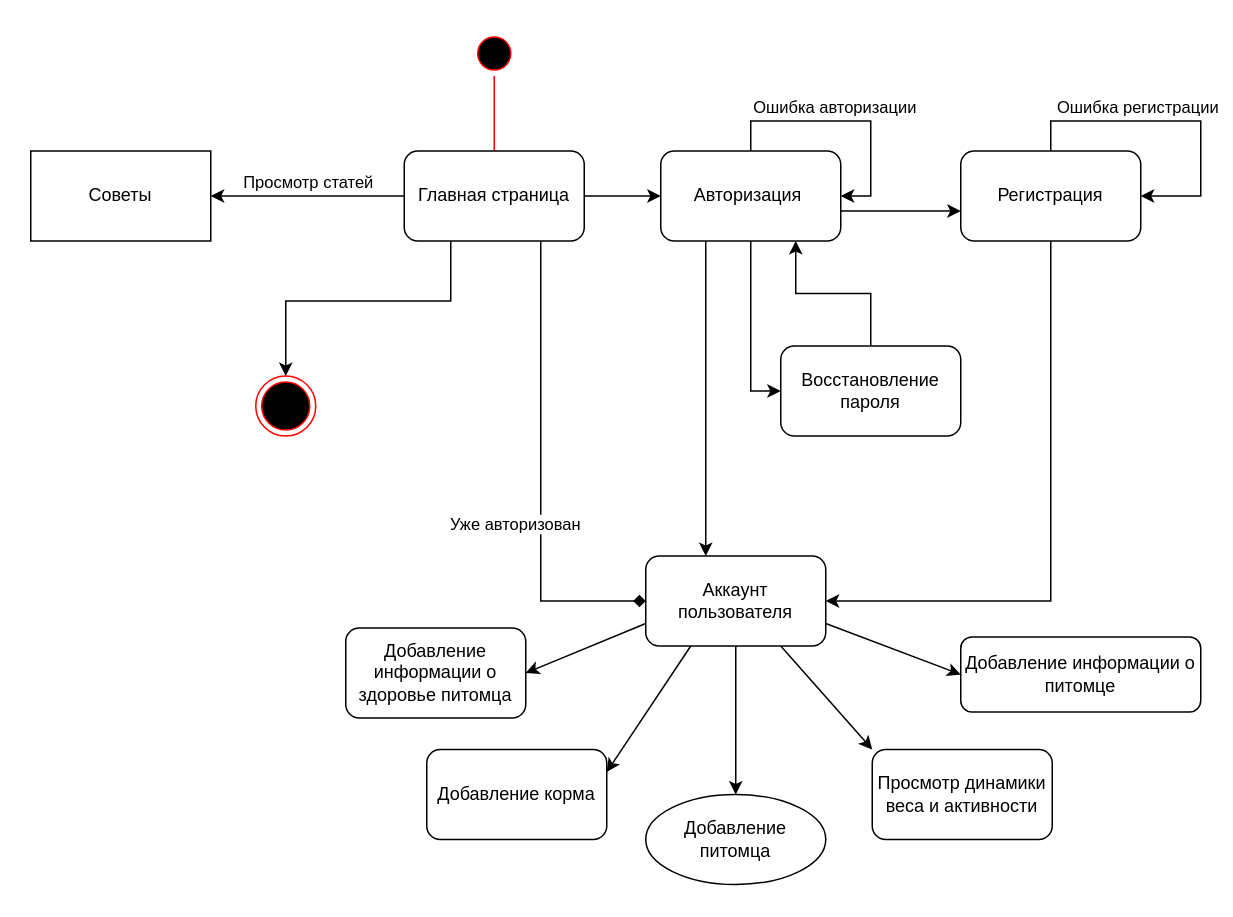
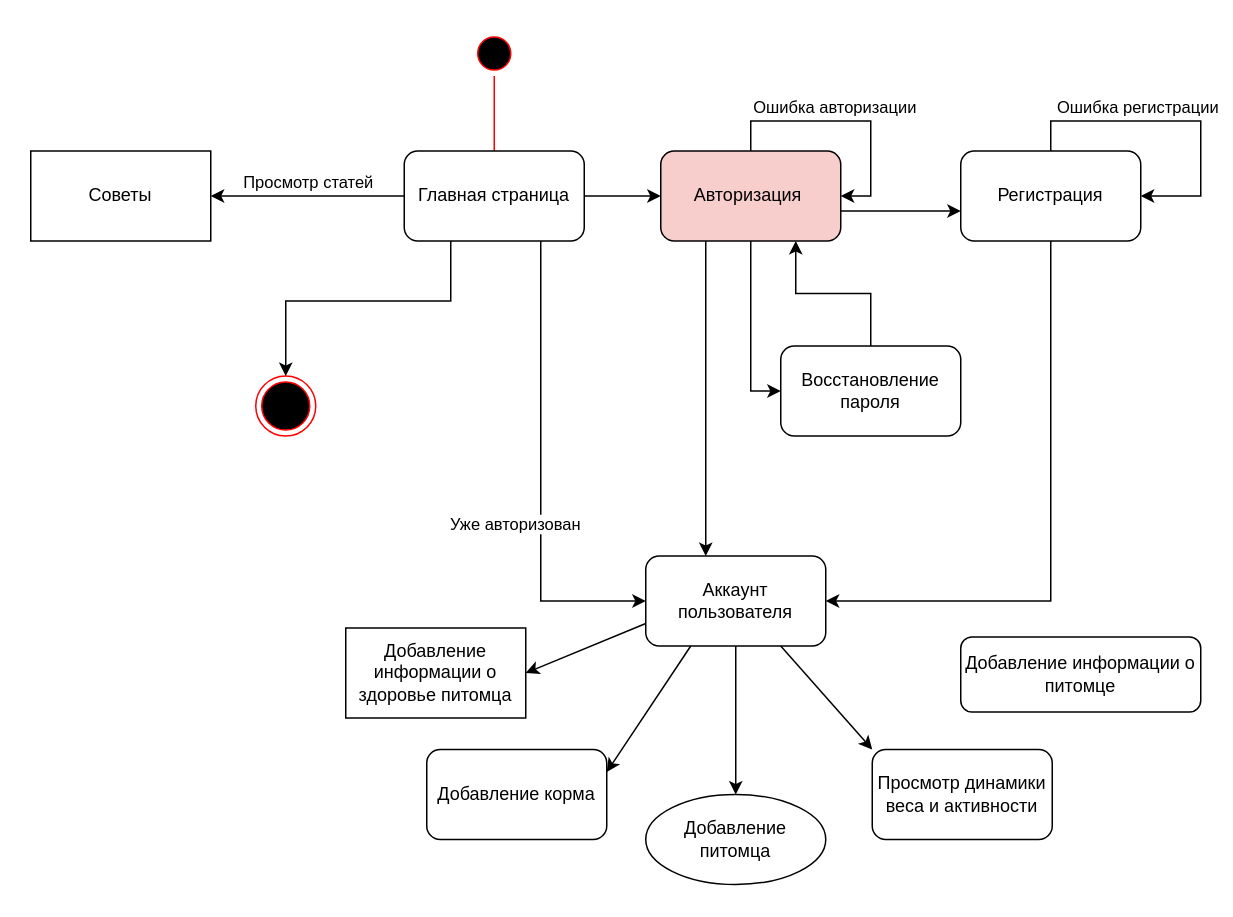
(751, 196) -> (751, 196)
(633, 601) -> (634, 601)
(889, 647) -> none
(436, 673) -> (436, 673)
